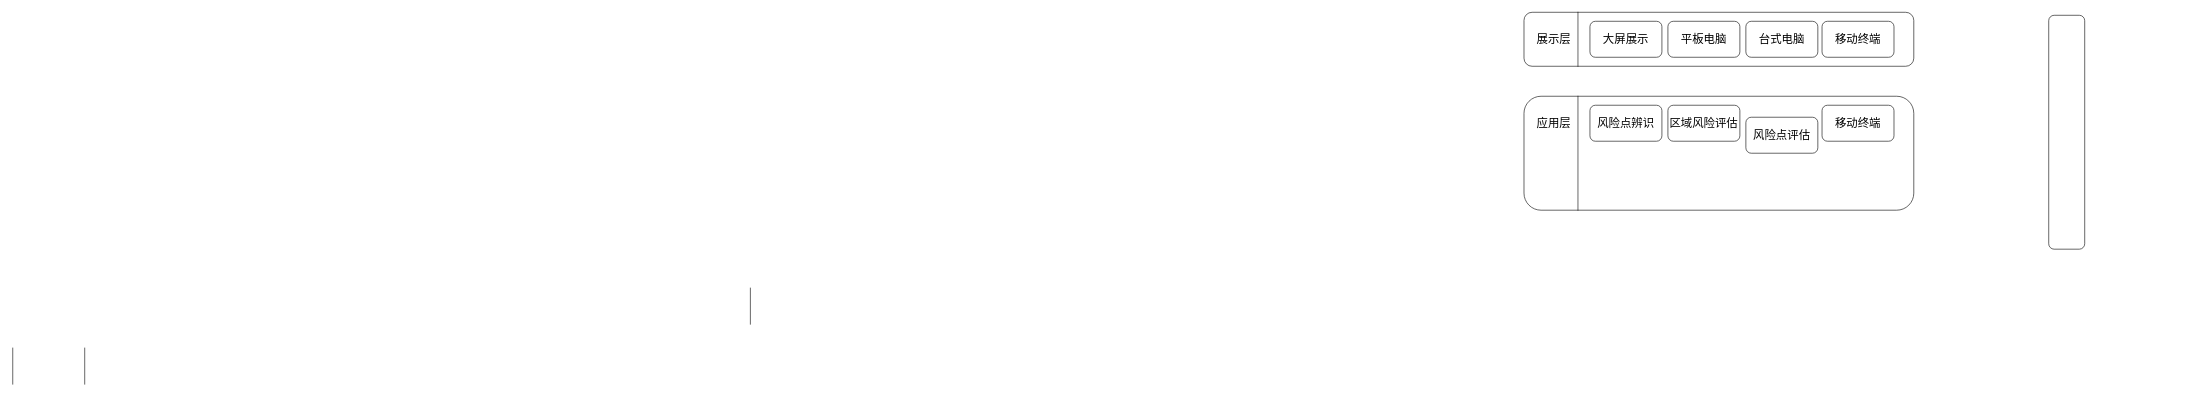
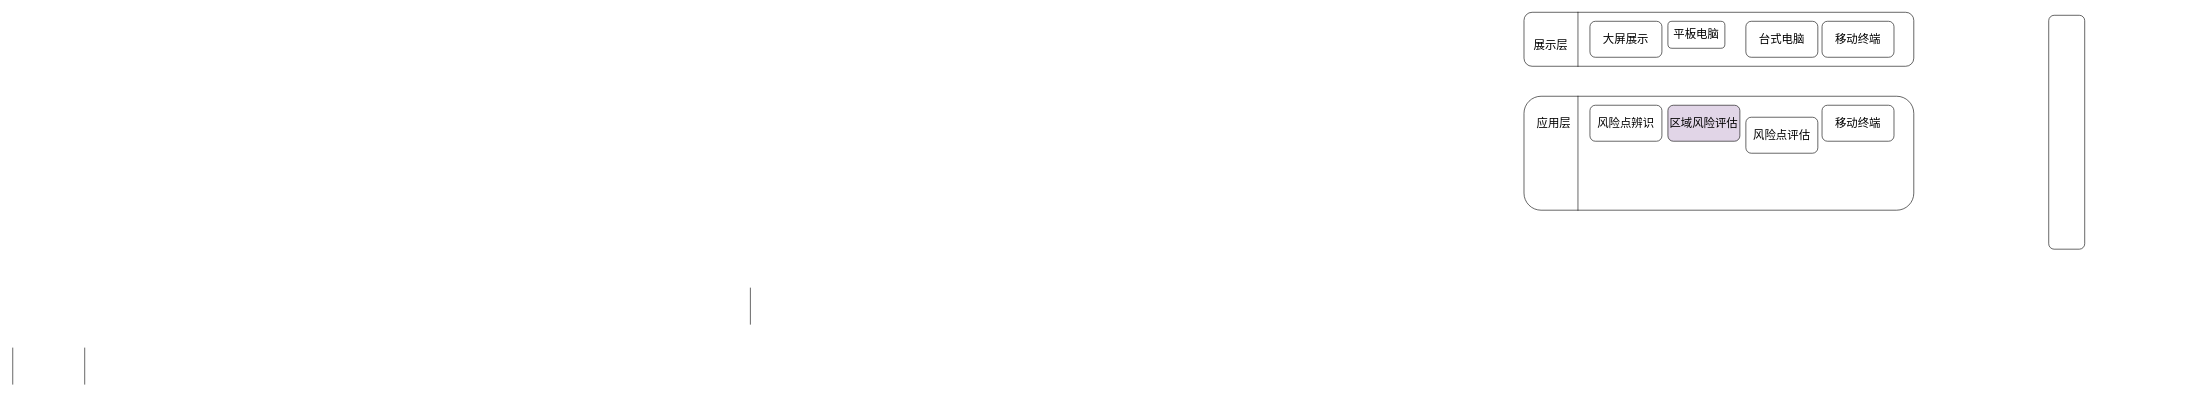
(1554, 39) -> (1551, 45)
(1704, 39) -> (1697, 35)
(1704, 123) -> (1704, 123)
